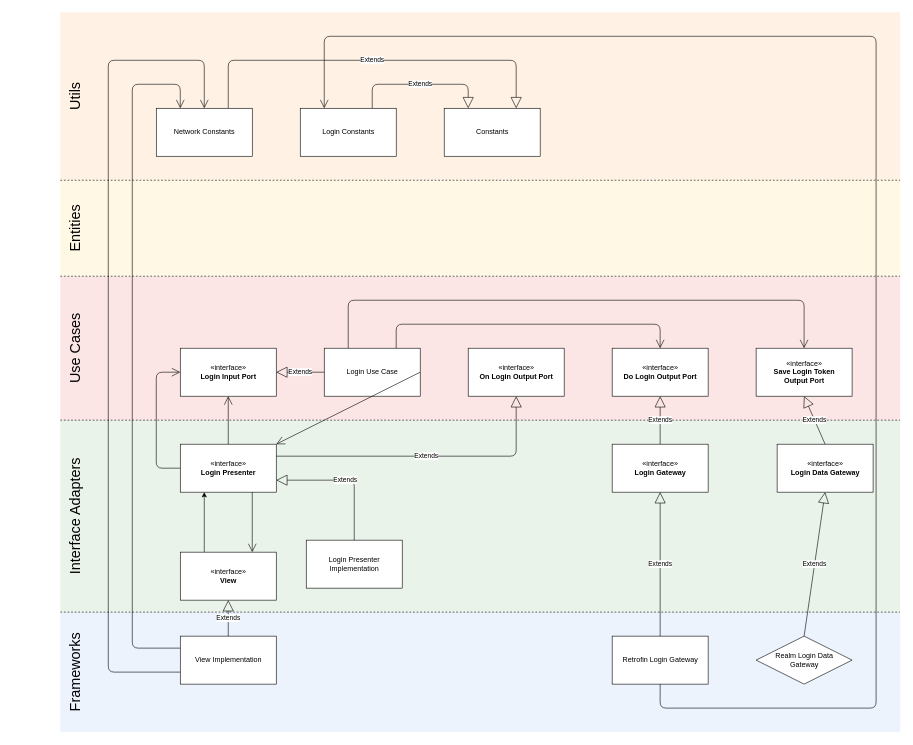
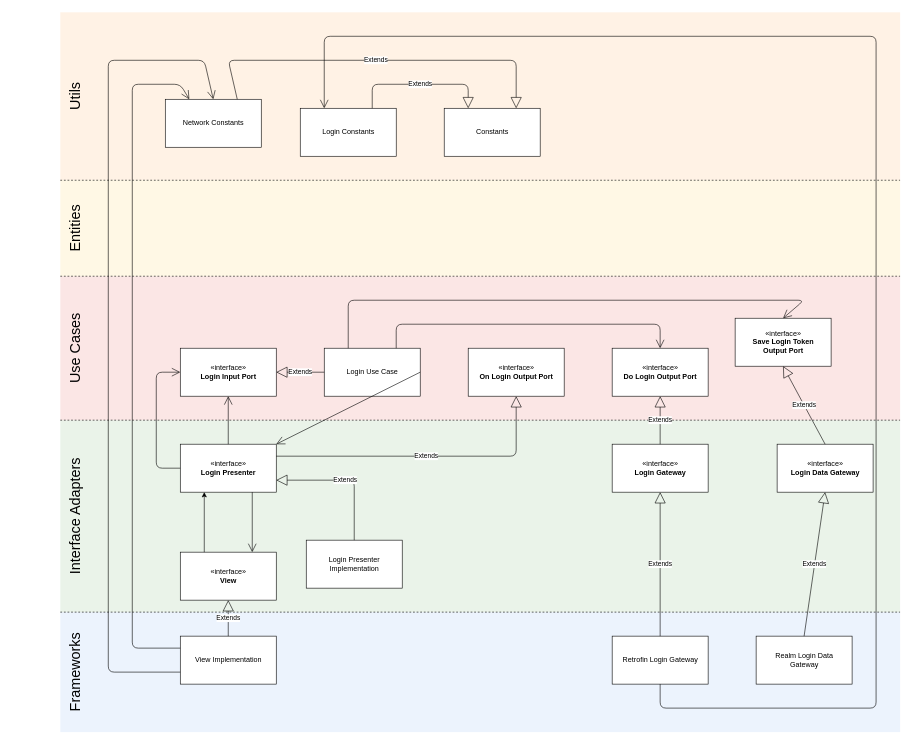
(204, 132) -> (213, 123)
(804, 372) -> (783, 342)
(804, 660) -> (804, 660)
